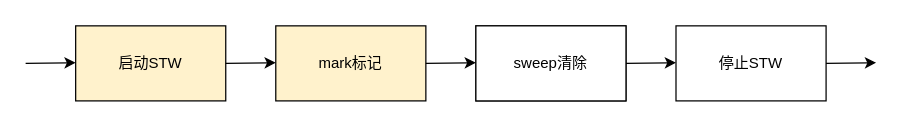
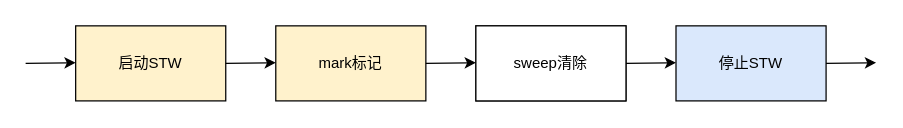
(751, 63) -> (751, 63)
